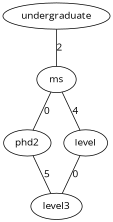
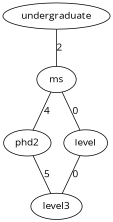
(47, 111) -> (47, 111)
(76, 111) -> (76, 111)
